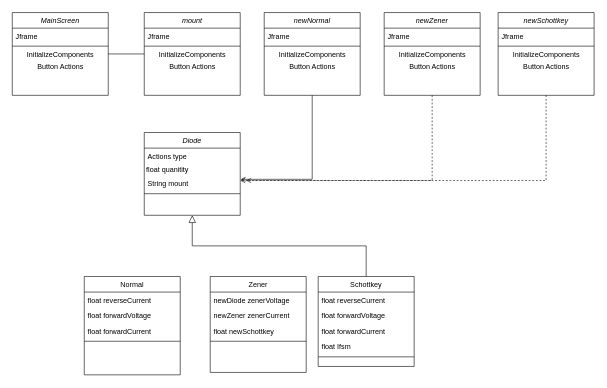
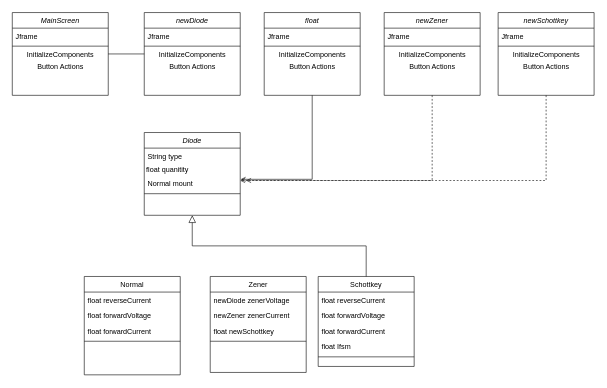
(192, 20) -> (192, 20)
(312, 20) -> (312, 20)
(170, 156) -> (168, 156)
(170, 184) -> (170, 184)
